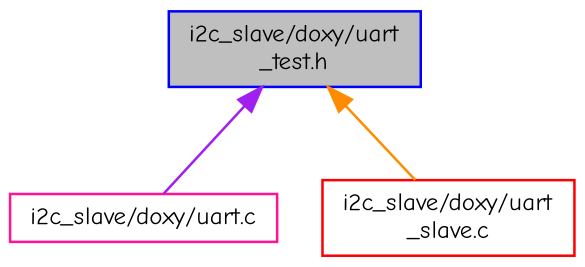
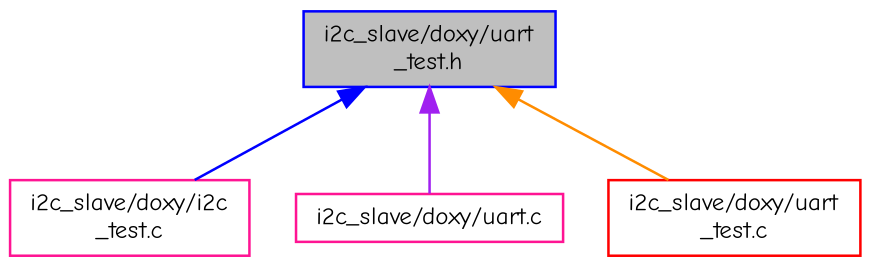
none -> (130, 218)
(448, 218) -> (734, 218)
